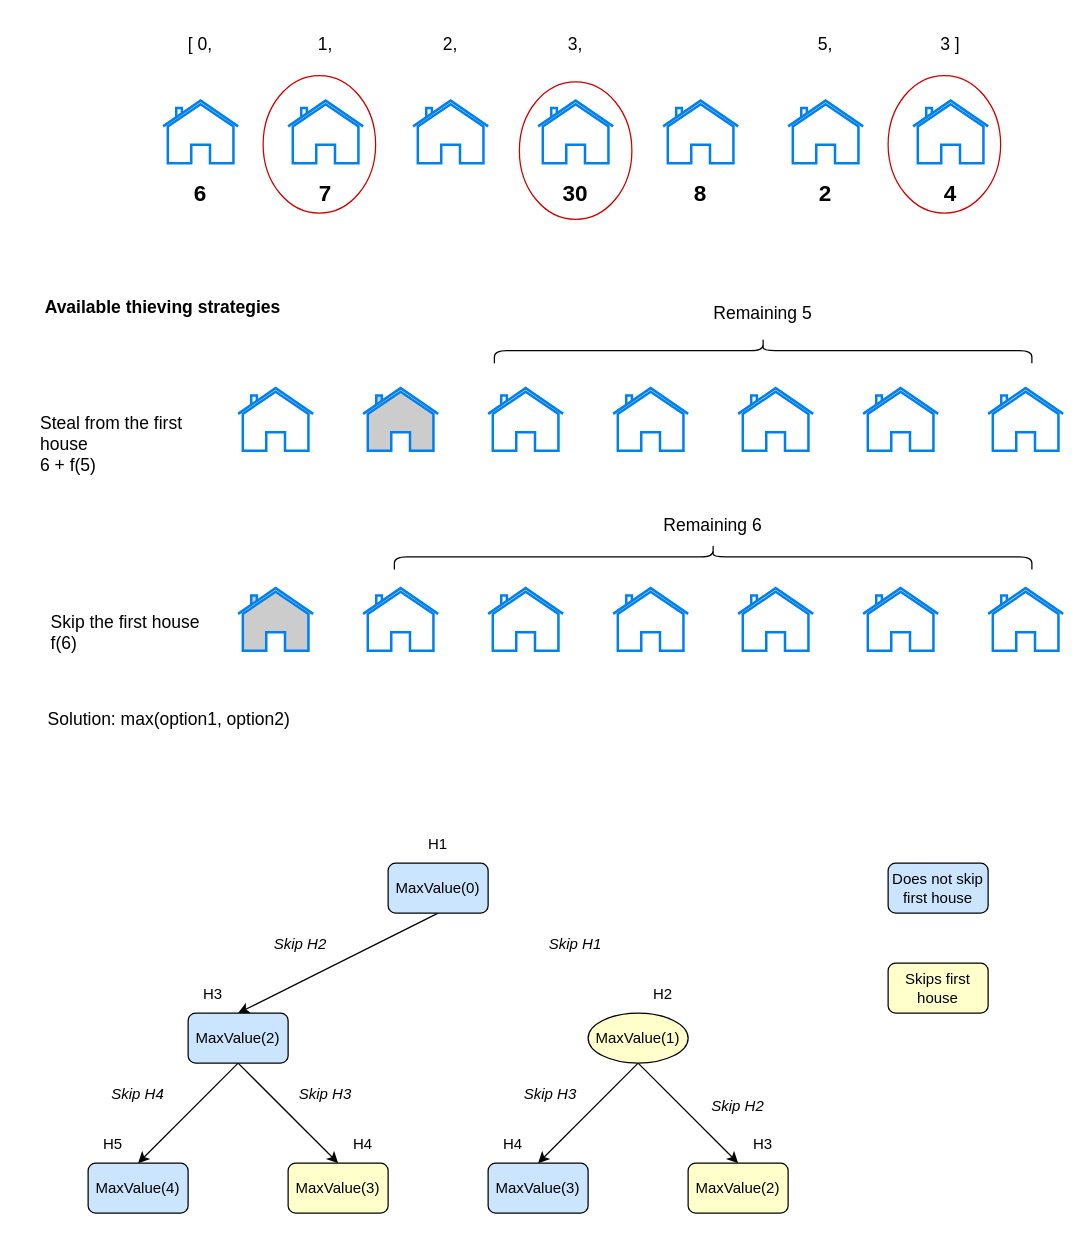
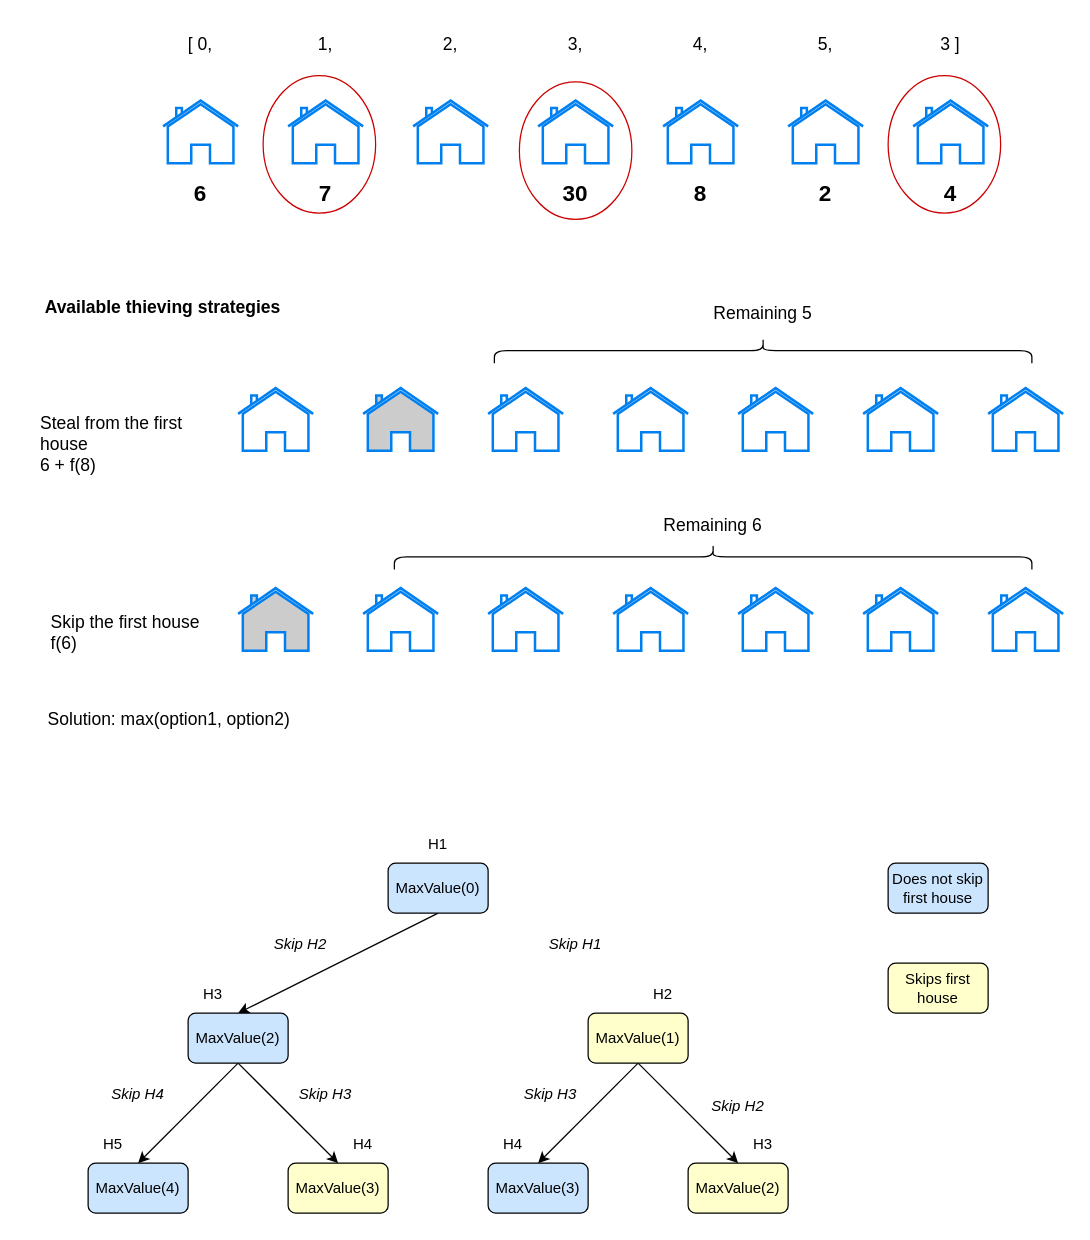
none -> (701, 44)
(114, 444) -> (114, 444)
(638, 1038) -> (638, 1038)
